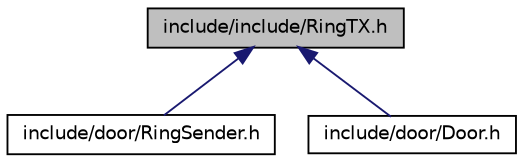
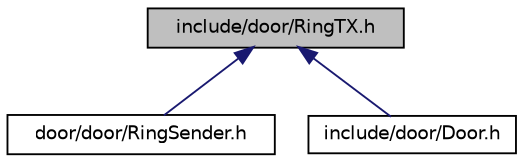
(276, 28) -> (276, 28)
(141, 135) -> (141, 135)
